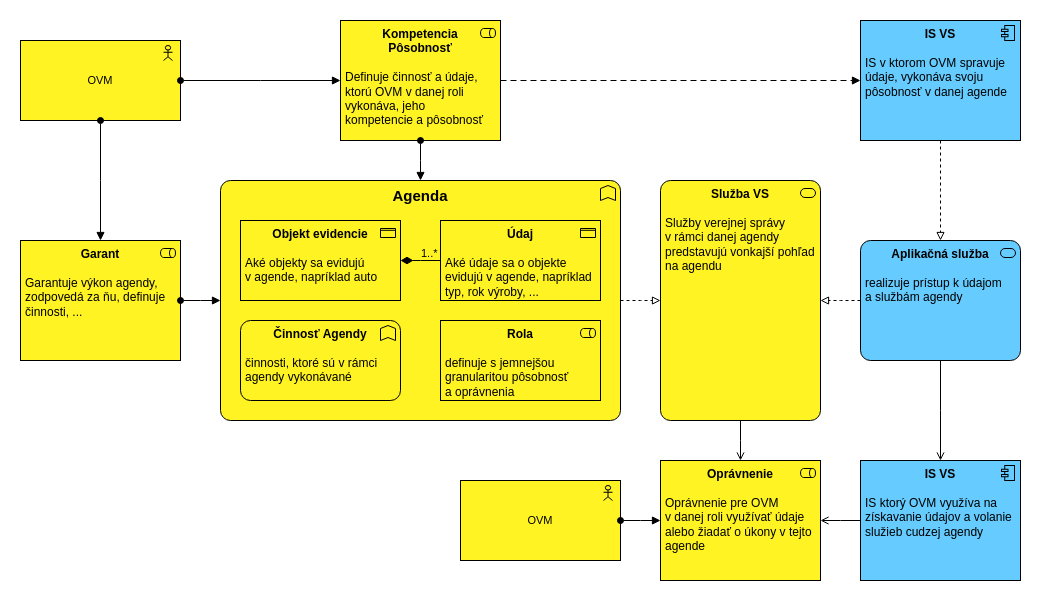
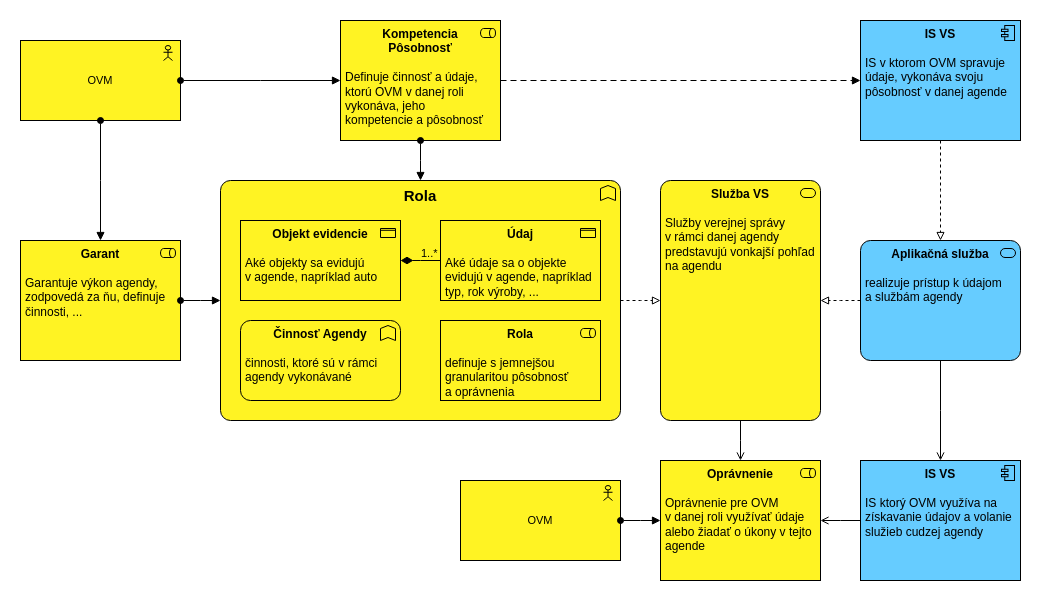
(421, 197) -> (421, 197)
